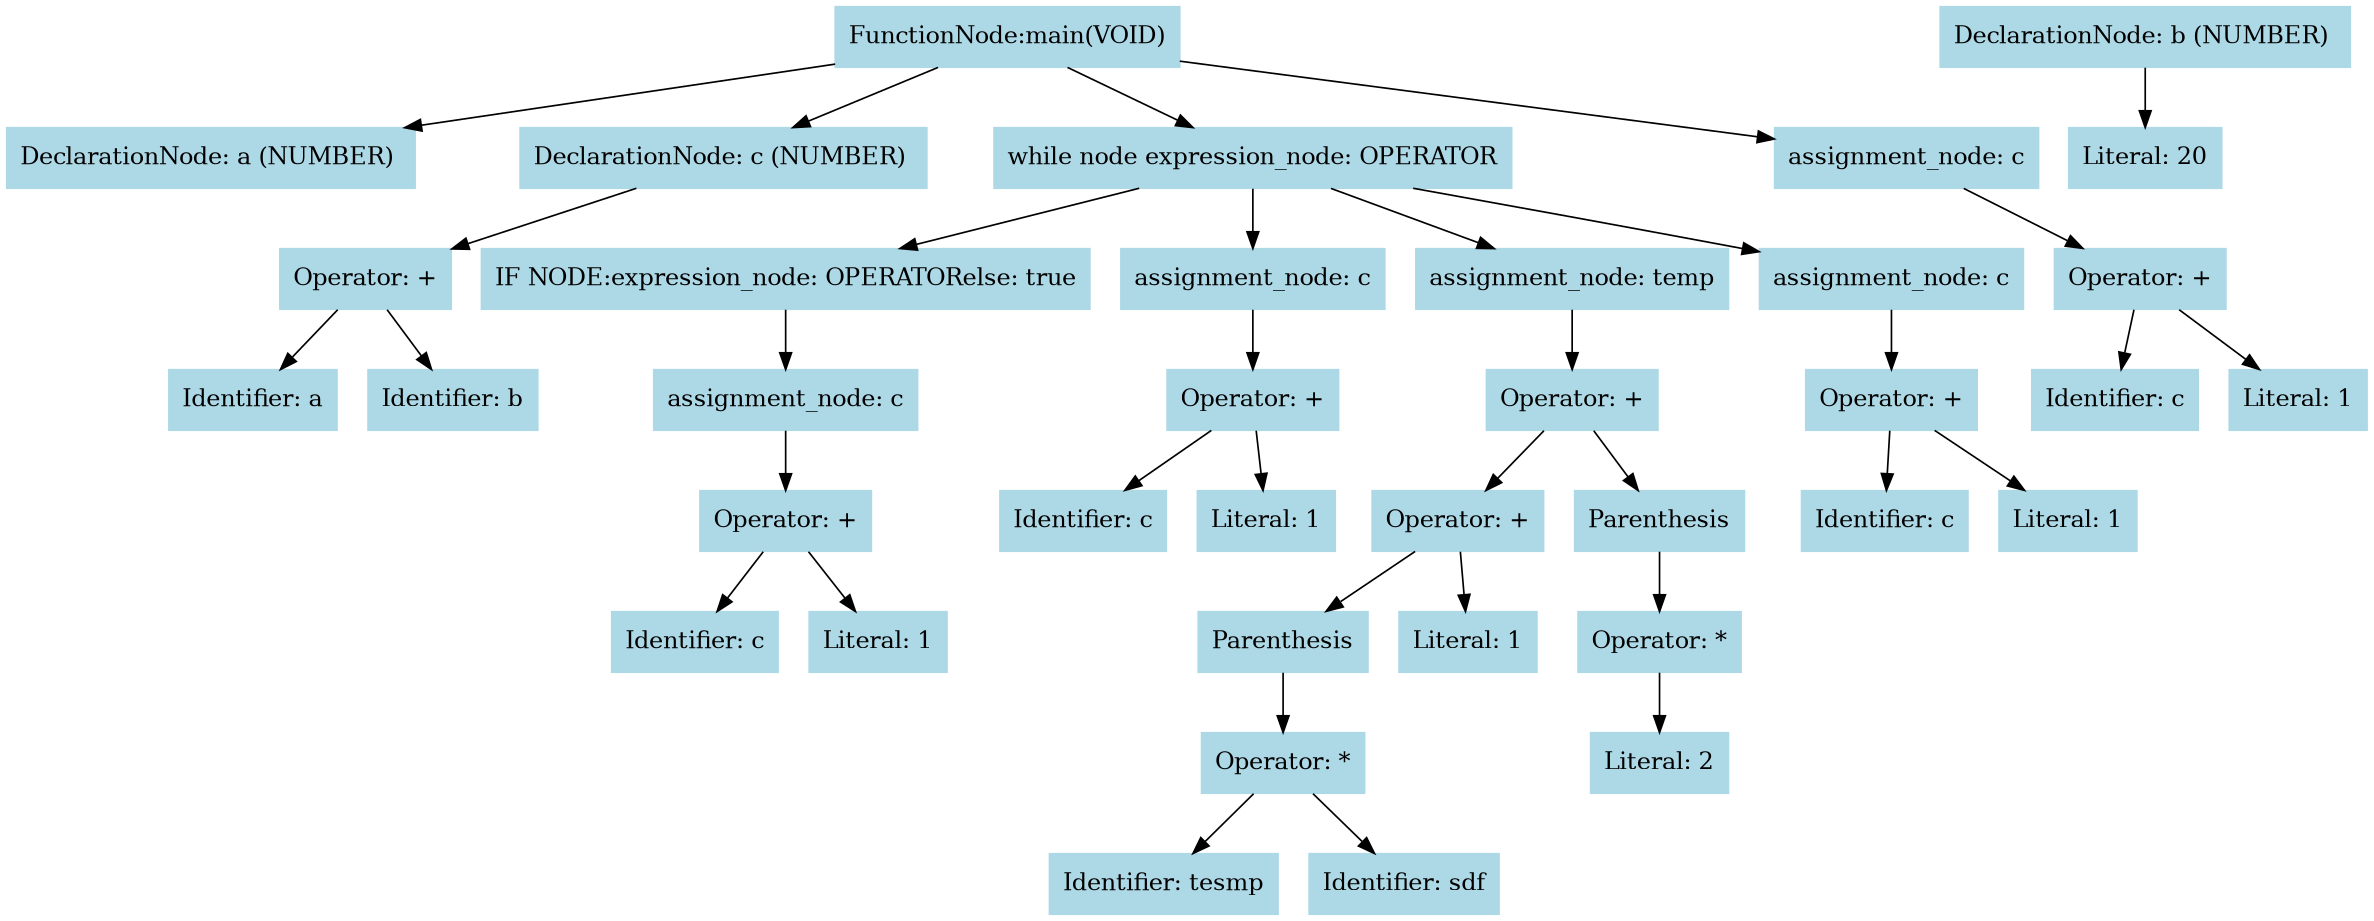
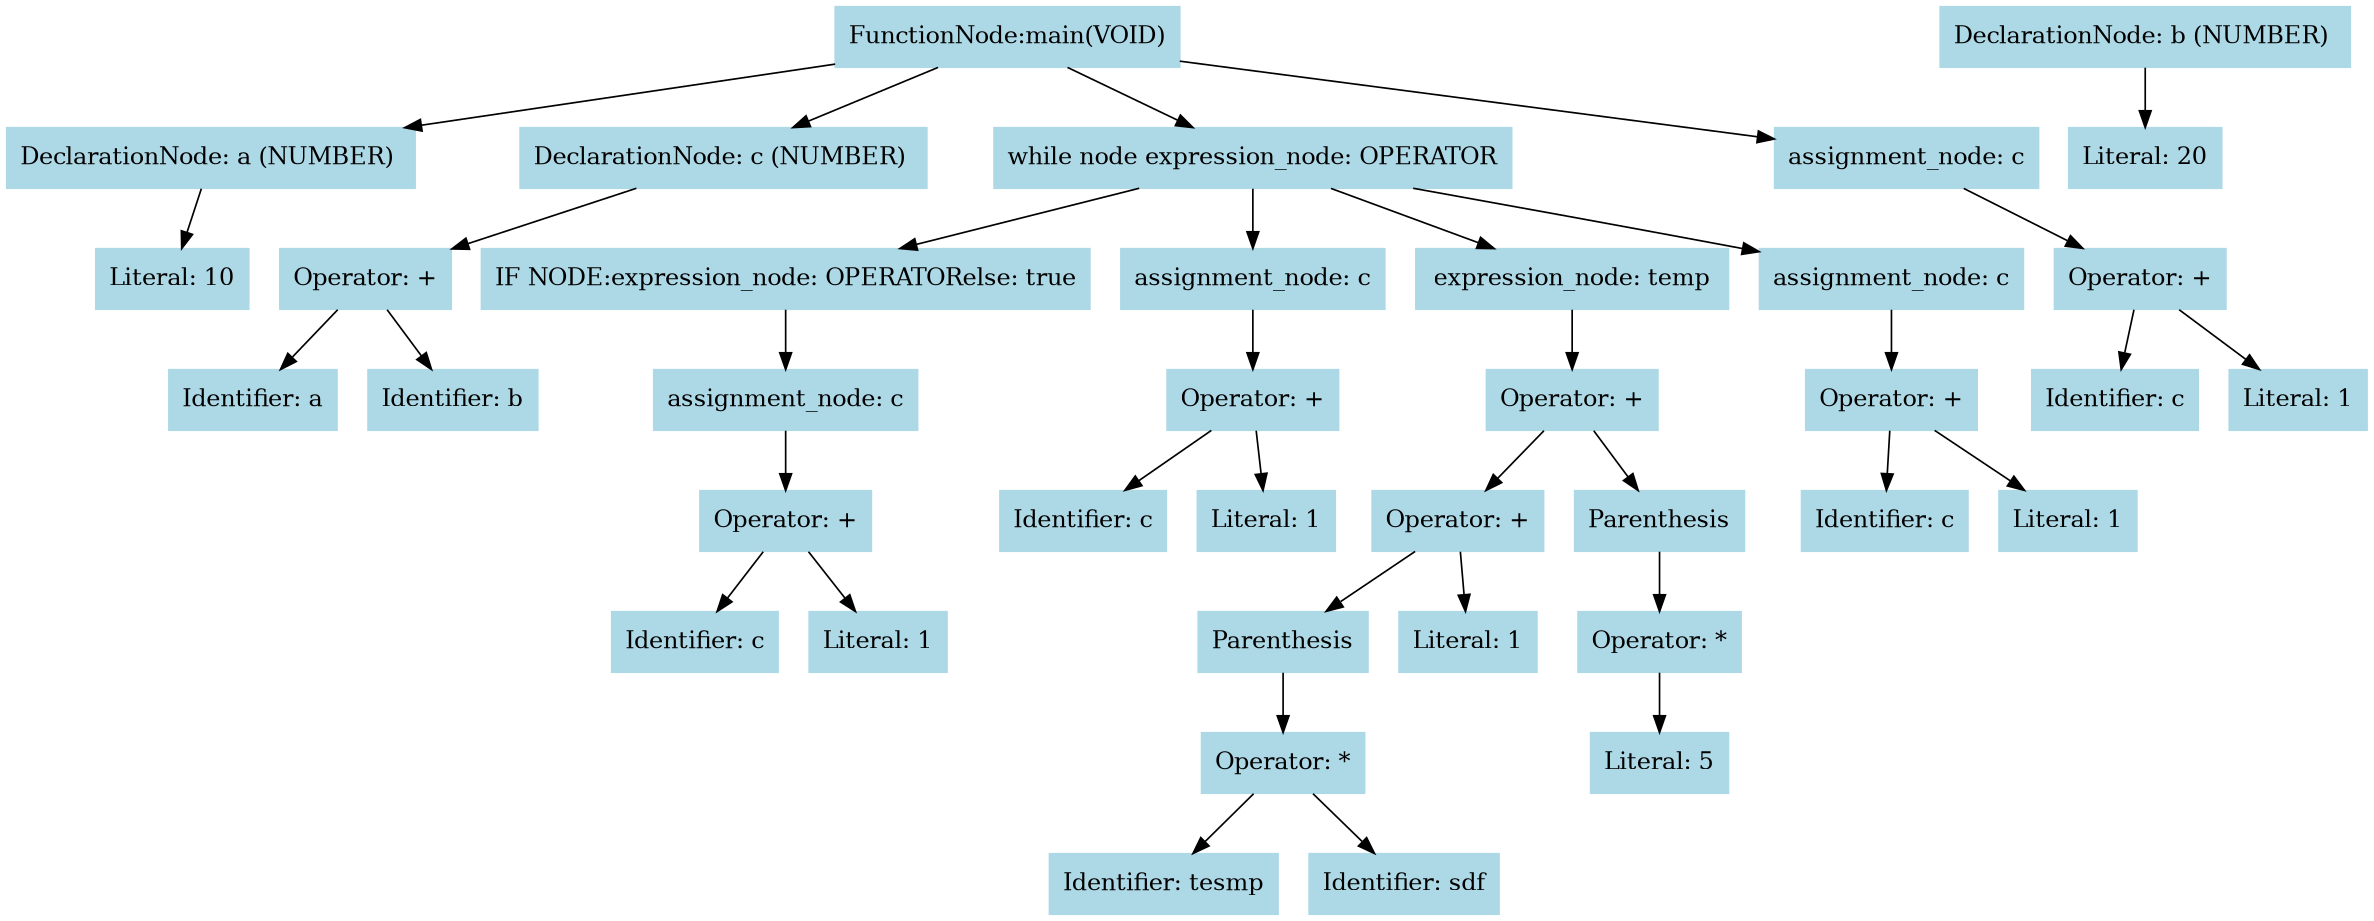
none -> (172, 279)
(1572, 279) -> (1572, 279)
(1660, 763) -> (1660, 763)
